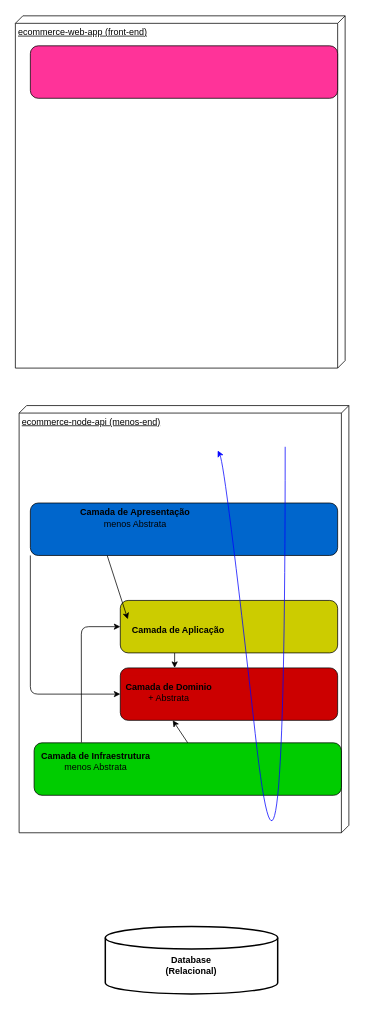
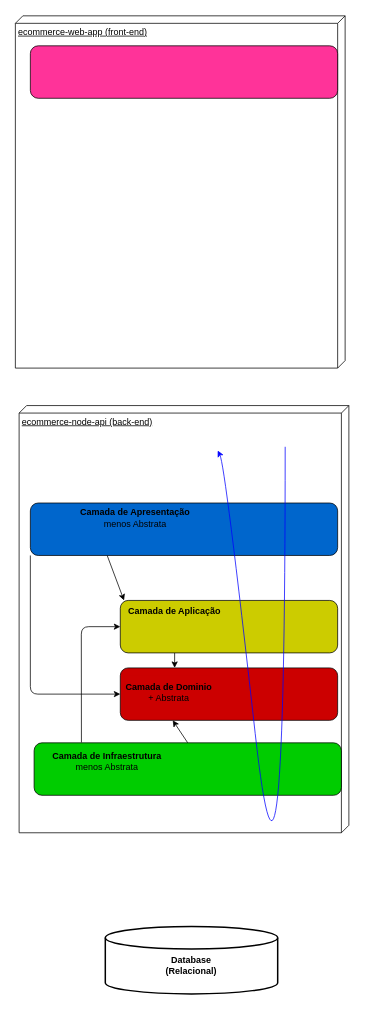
(95, 422) -> (93, 422)
(179, 630) -> (175, 612)
(96, 762) -> (107, 762)
